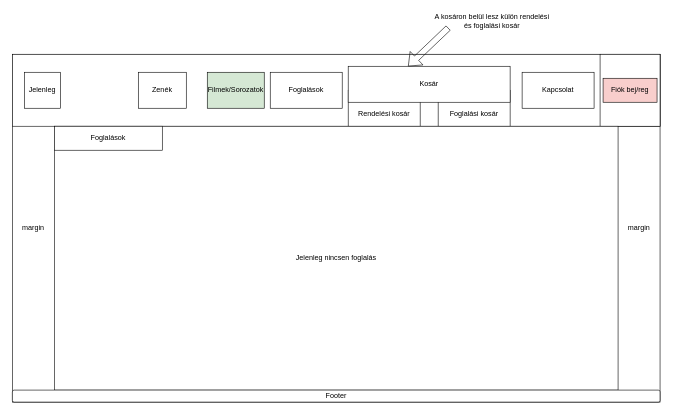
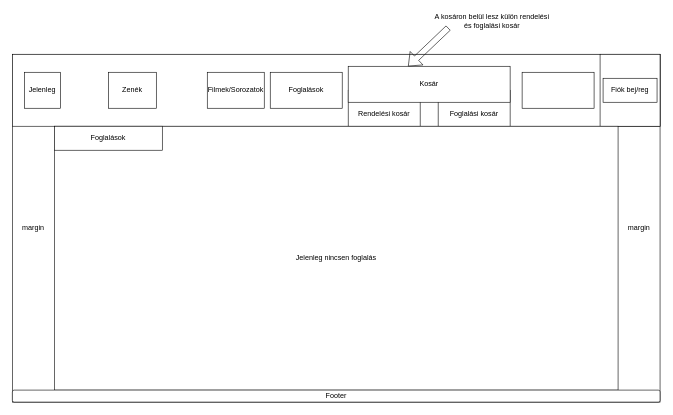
(162, 90) -> (132, 90)
(236, 90) -> (236, 90)
(558, 90) -> none
(630, 90) -> (630, 90)
